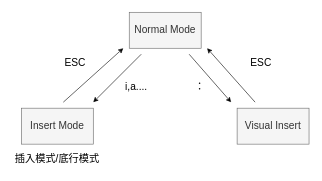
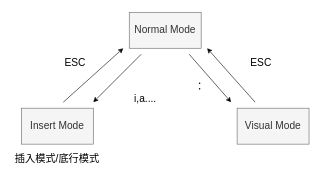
(137, 87) -> (146, 99)
(273, 126) -> (273, 126)
